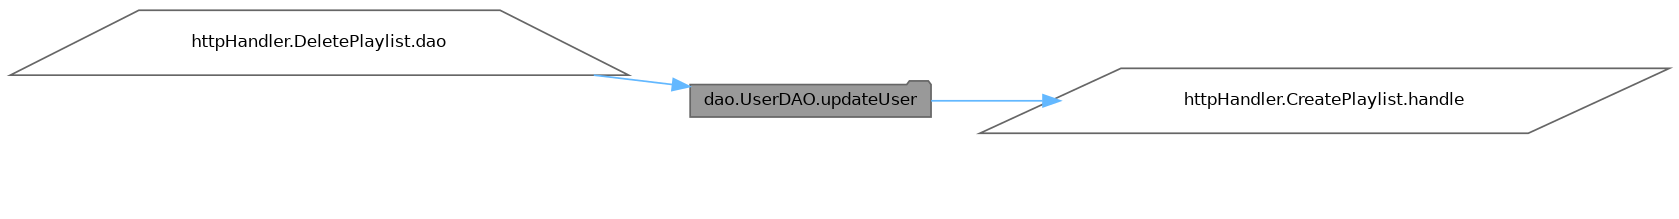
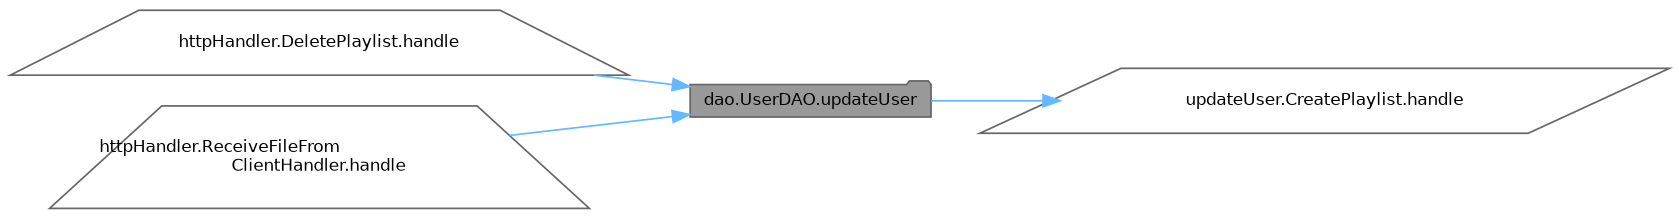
(319, 43) -> (319, 43)
(1325, 101) -> (1325, 101)
none -> (319, 157)
